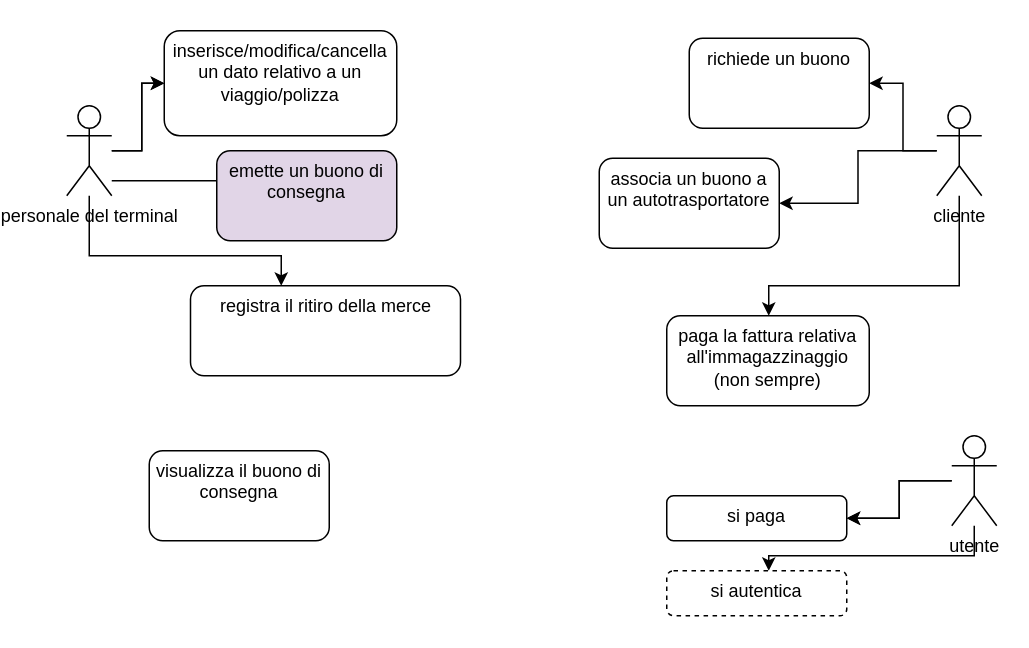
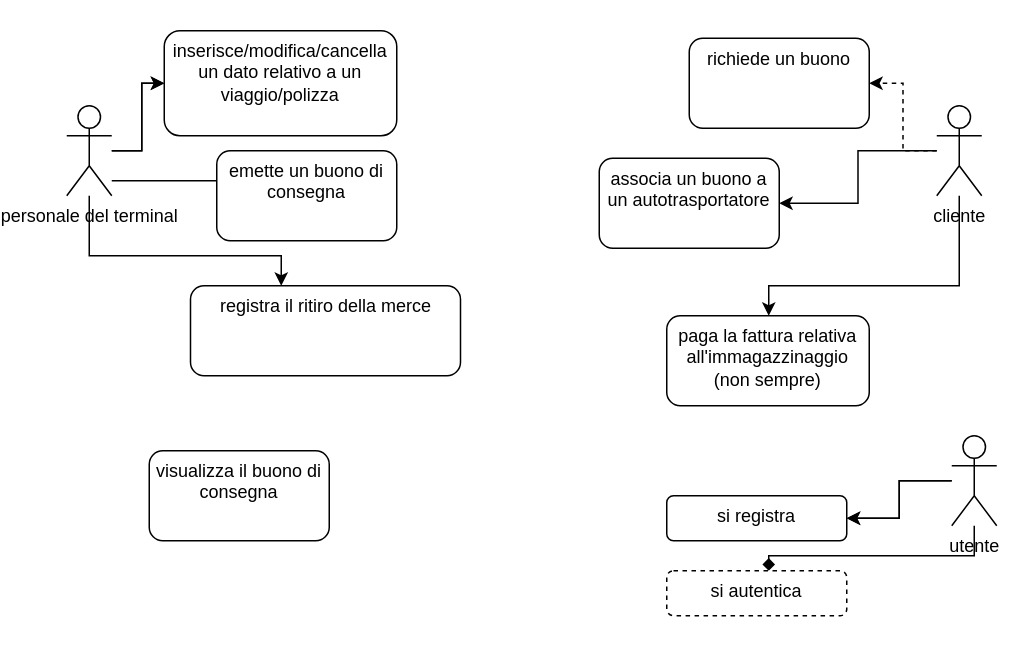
(903, 103) -> (903, 103)
(307, 196) -> (307, 196)
(757, 517) -> (757, 517)
(771, 556) -> (771, 556)
